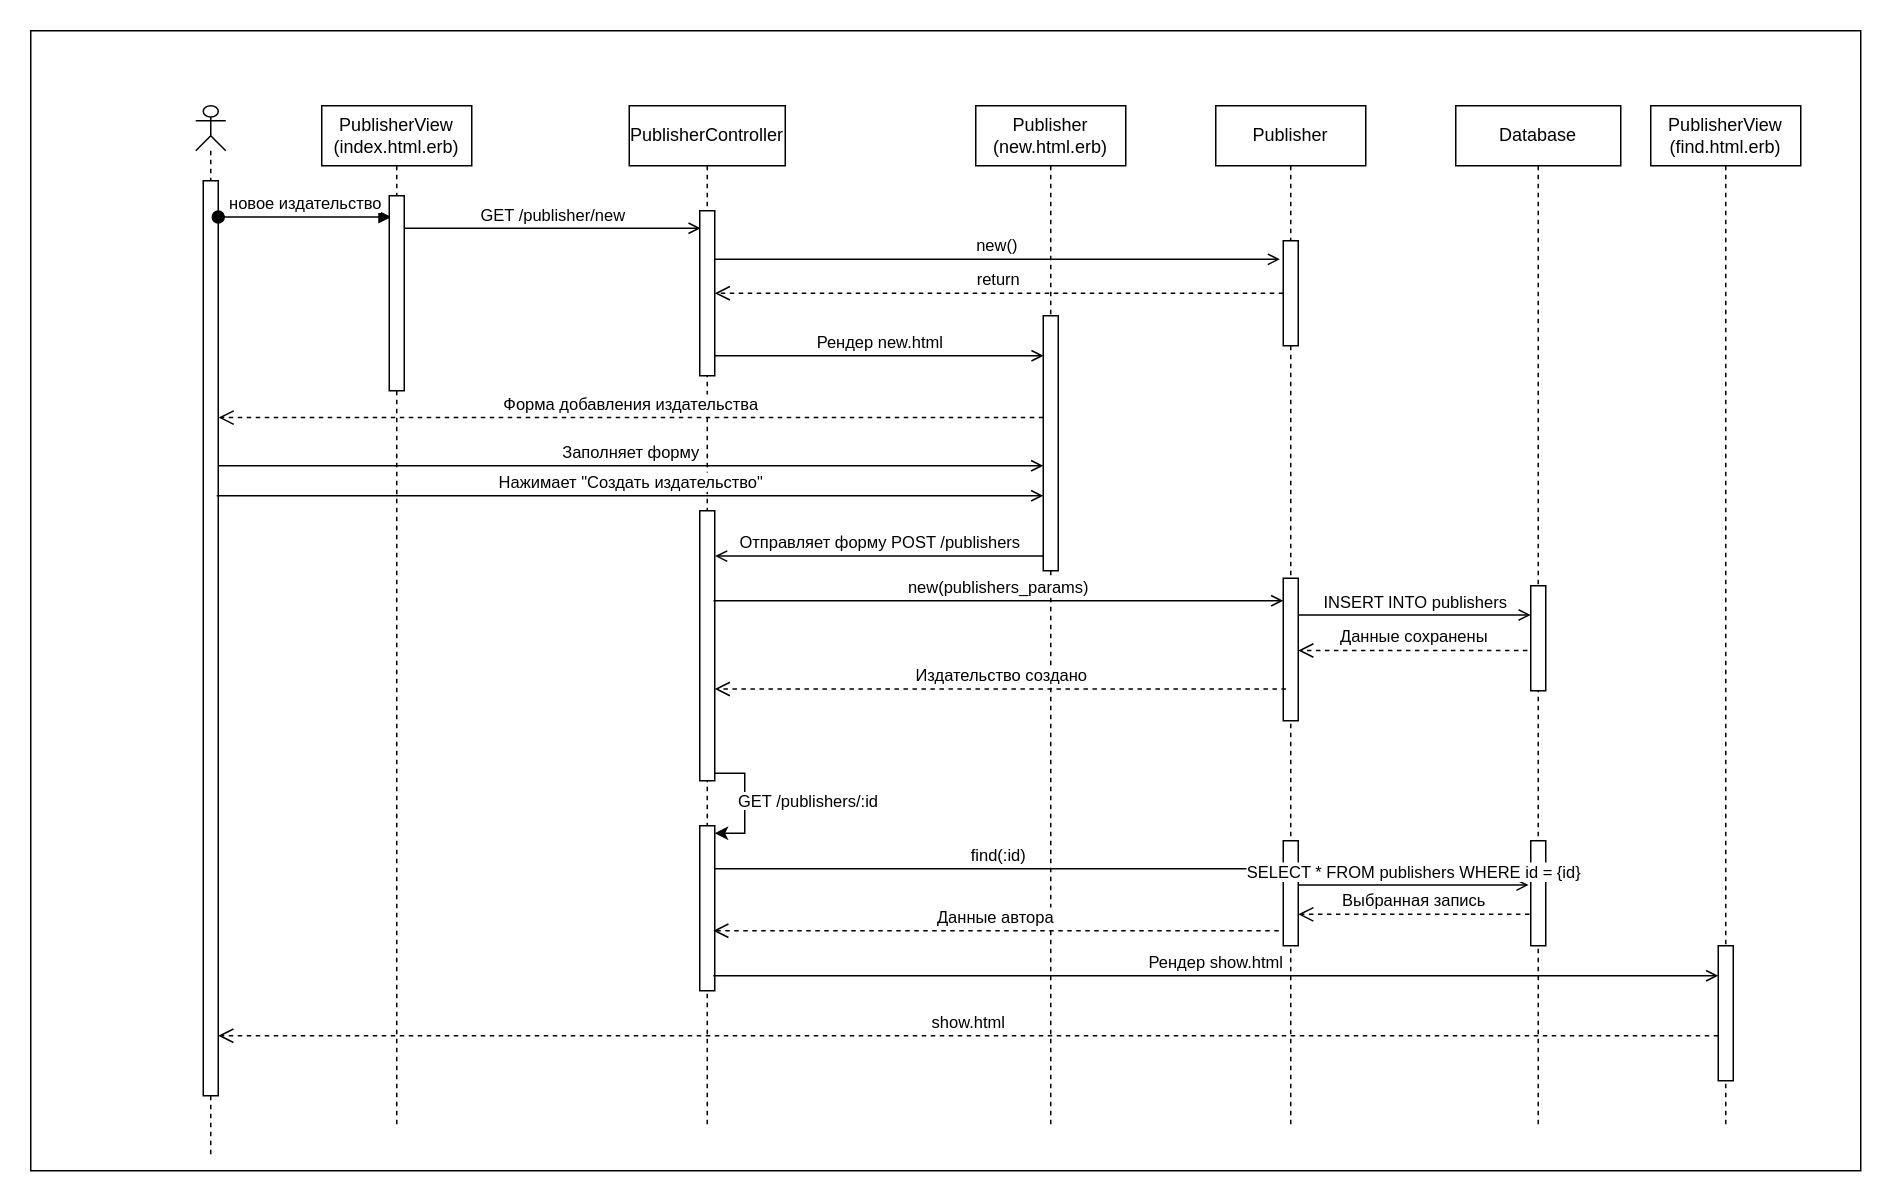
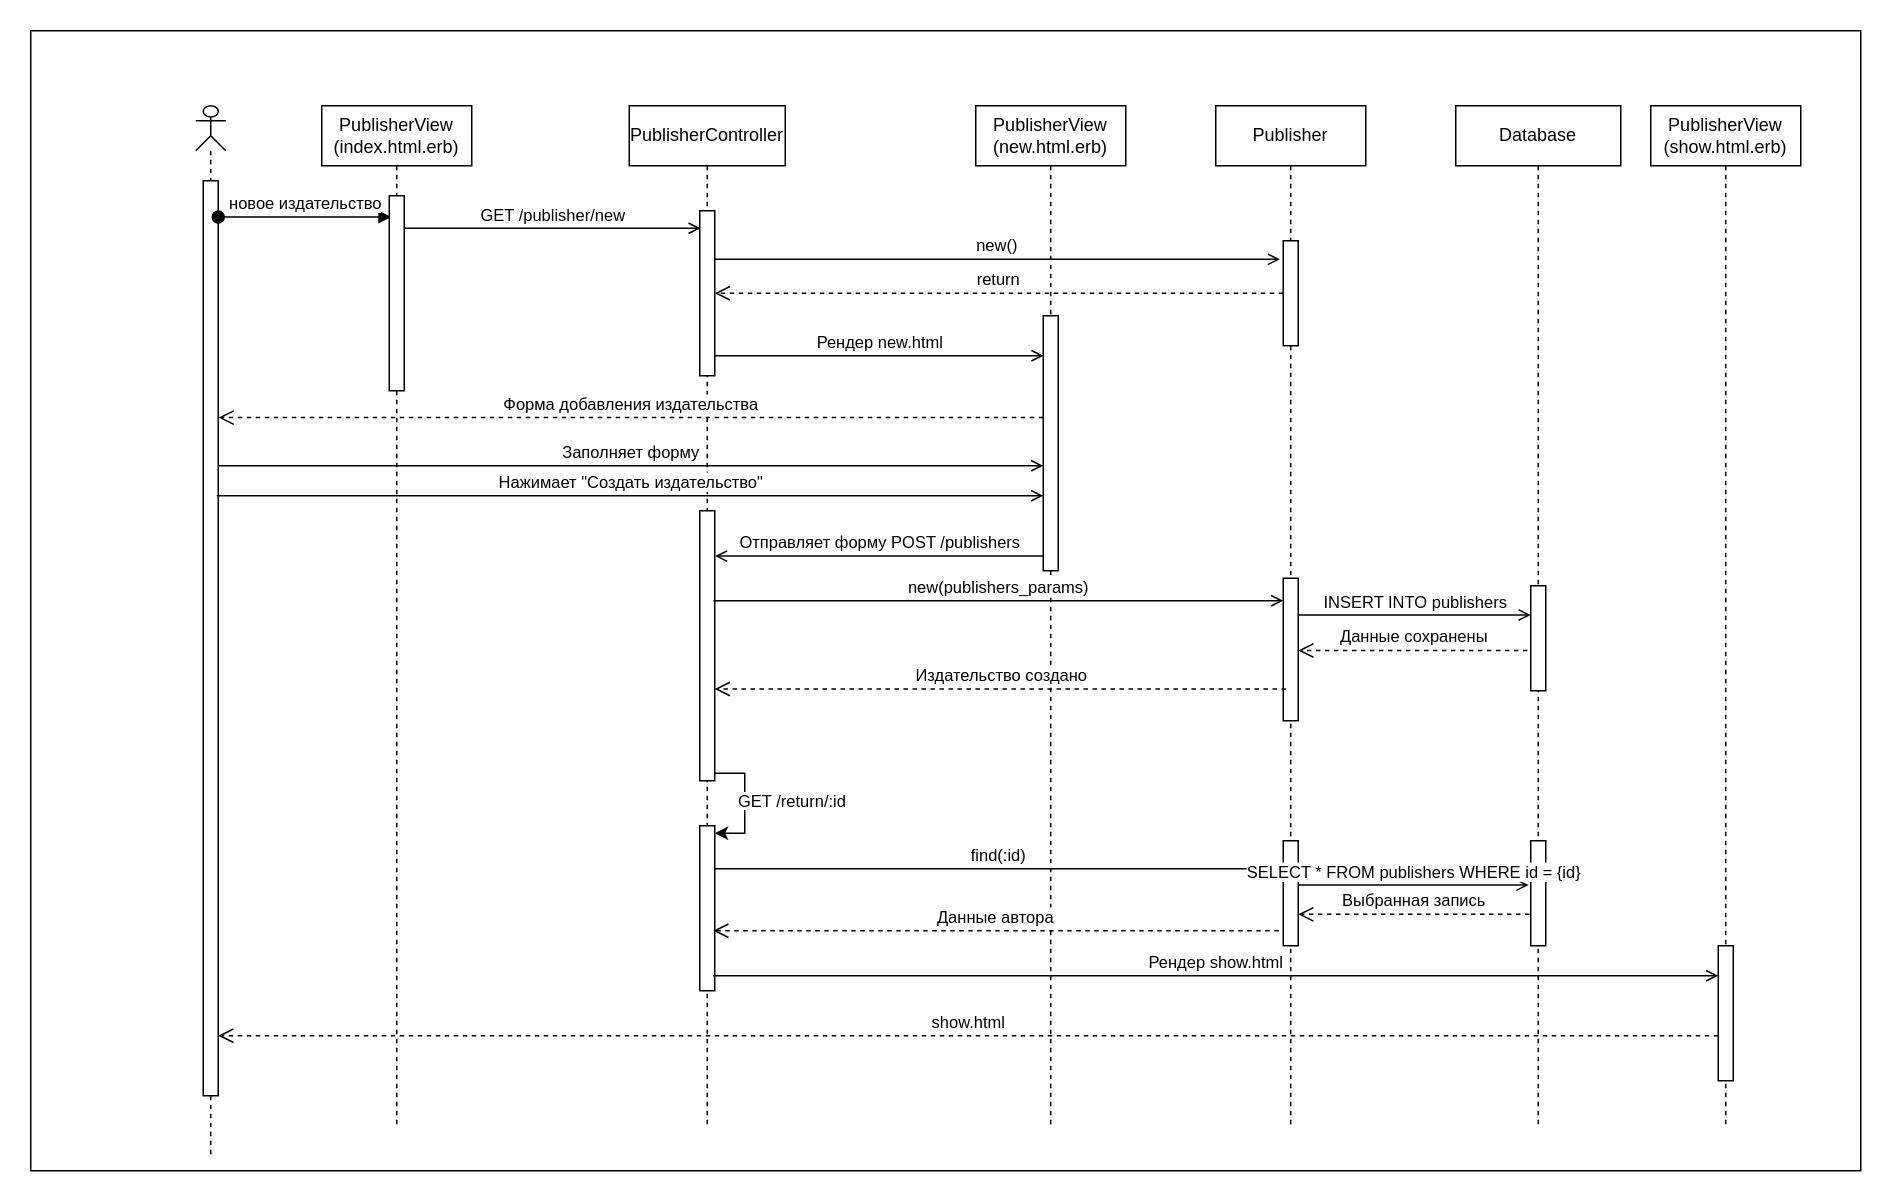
(1051, 136) -> (1051, 136)
(1726, 136) -> (1726, 136)
(820, 813) -> (807, 802)
